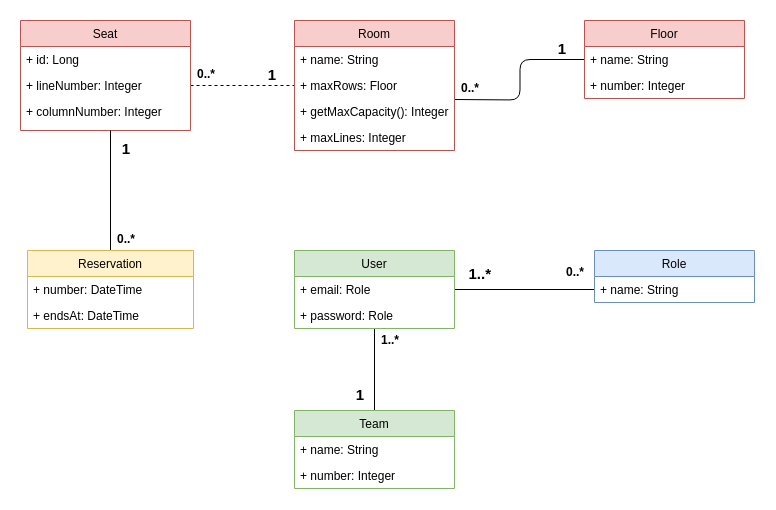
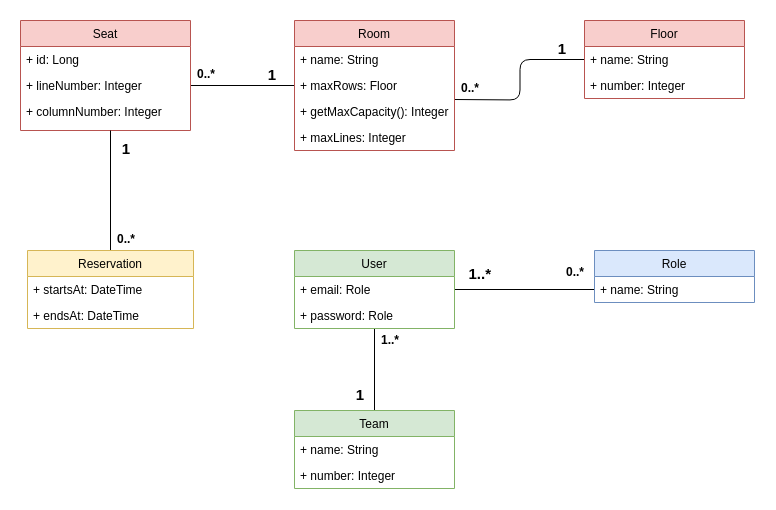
(242, 86) -> (242, 86)
(87, 290) -> (94, 290)
